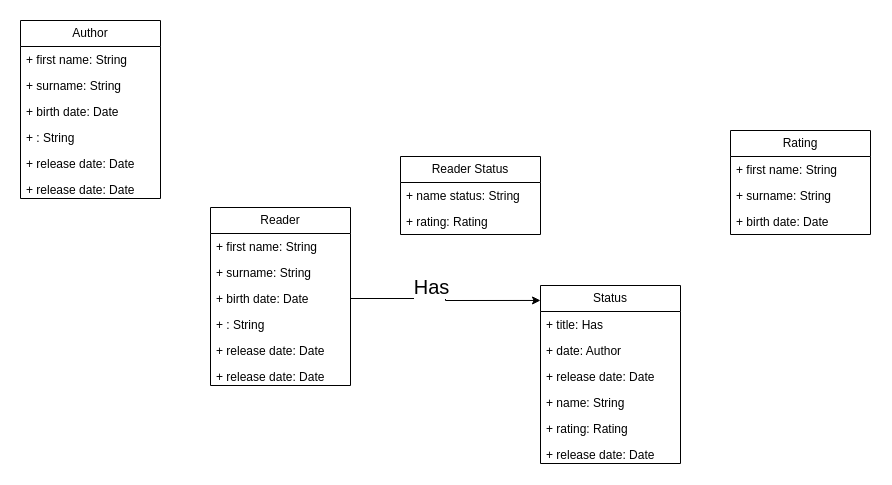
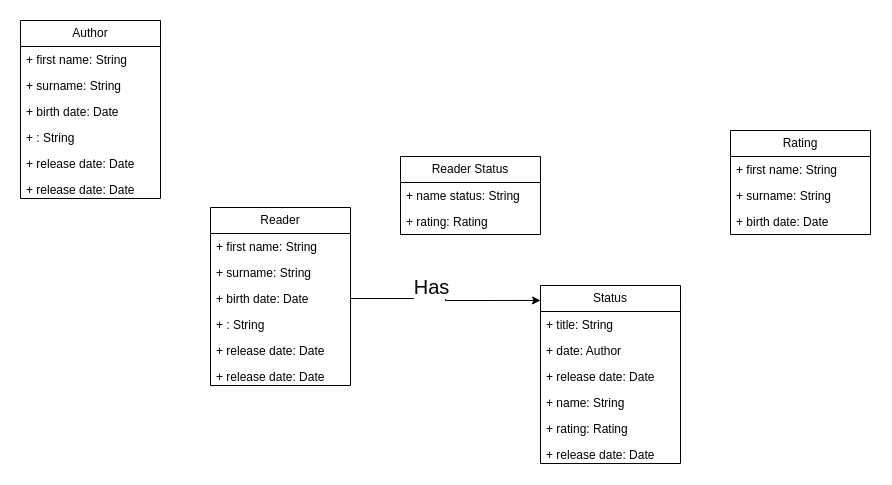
(579, 326) -> (588, 326)
